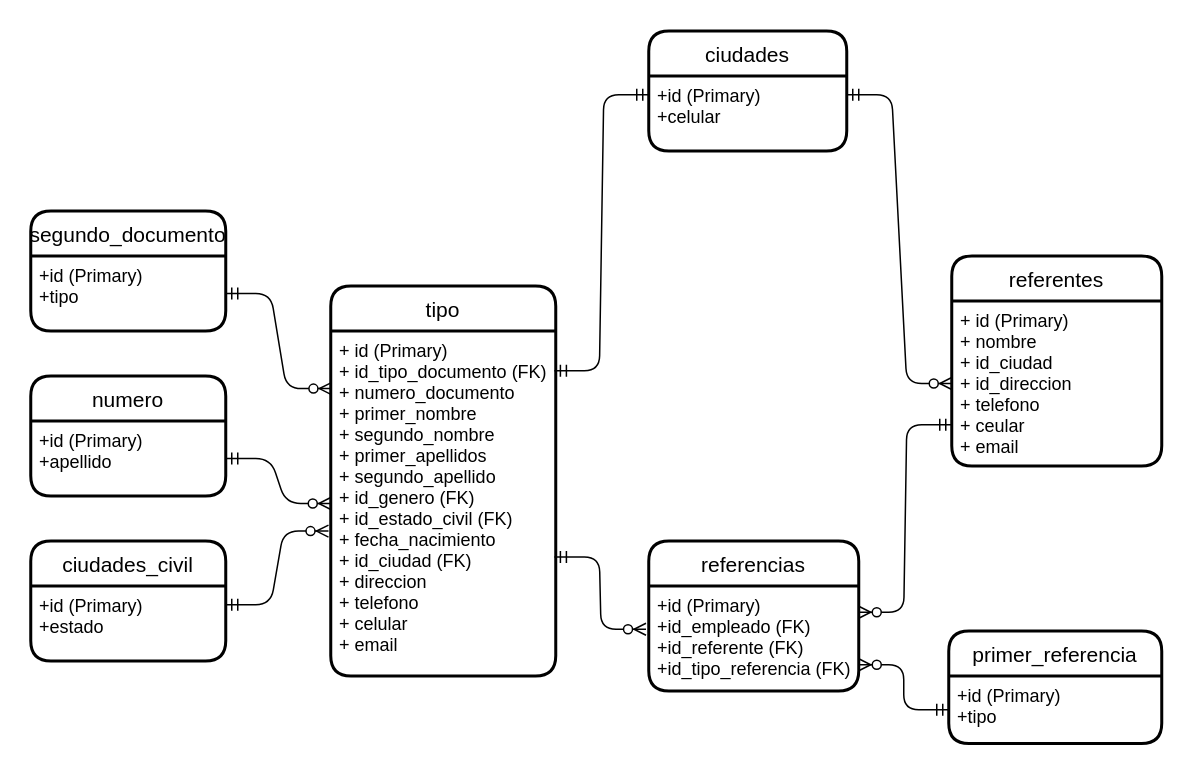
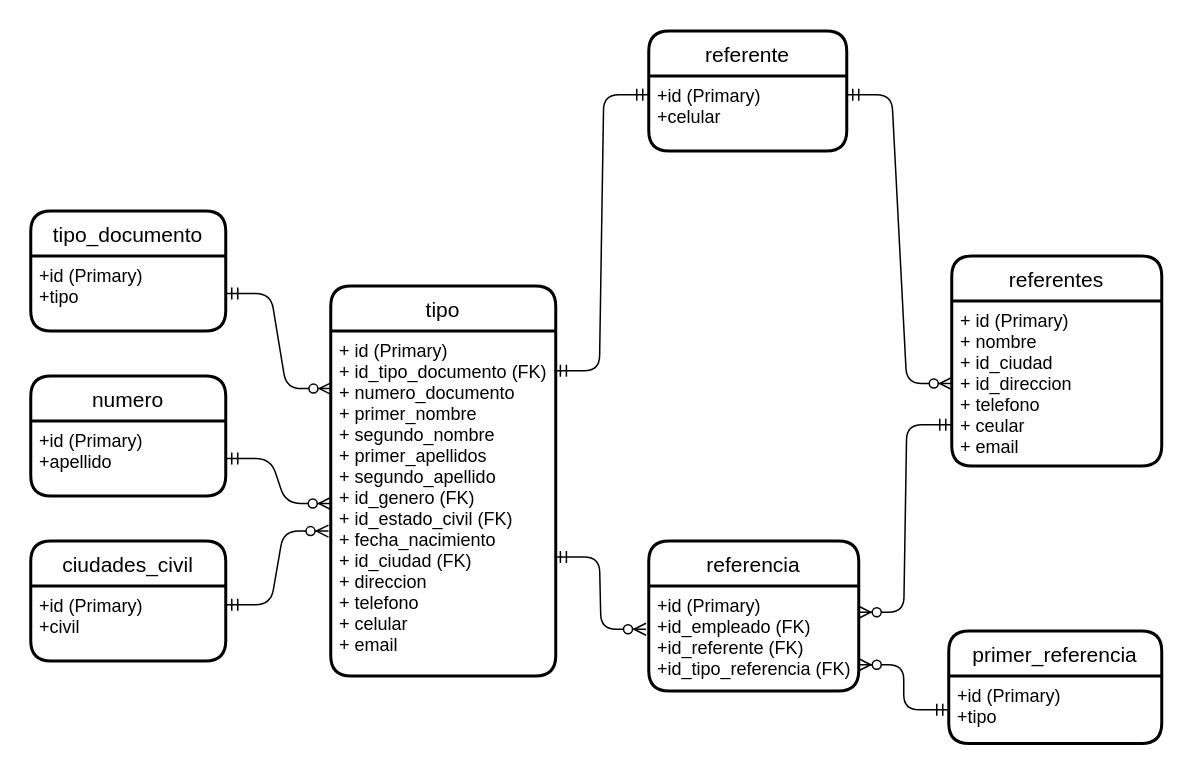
(747, 55) -> (747, 55)
(128, 235) -> (128, 235)
(753, 565) -> (753, 565)
(100, 606) -> (100, 606)
